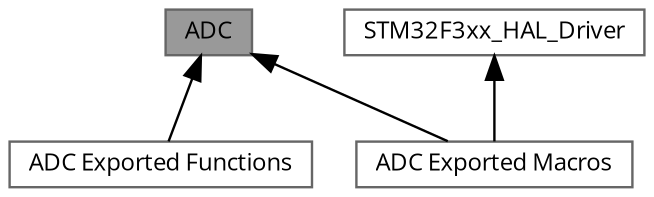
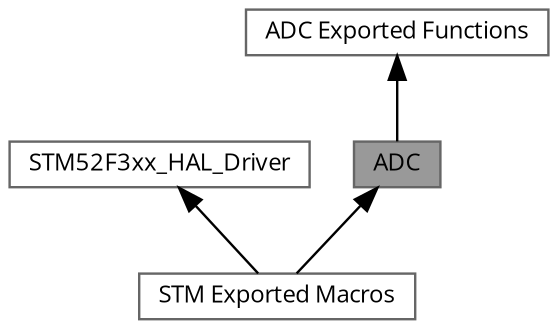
(494, 32) -> (160, 164)
(180, 110) -> (397, 111)
(494, 164) -> (277, 296)
